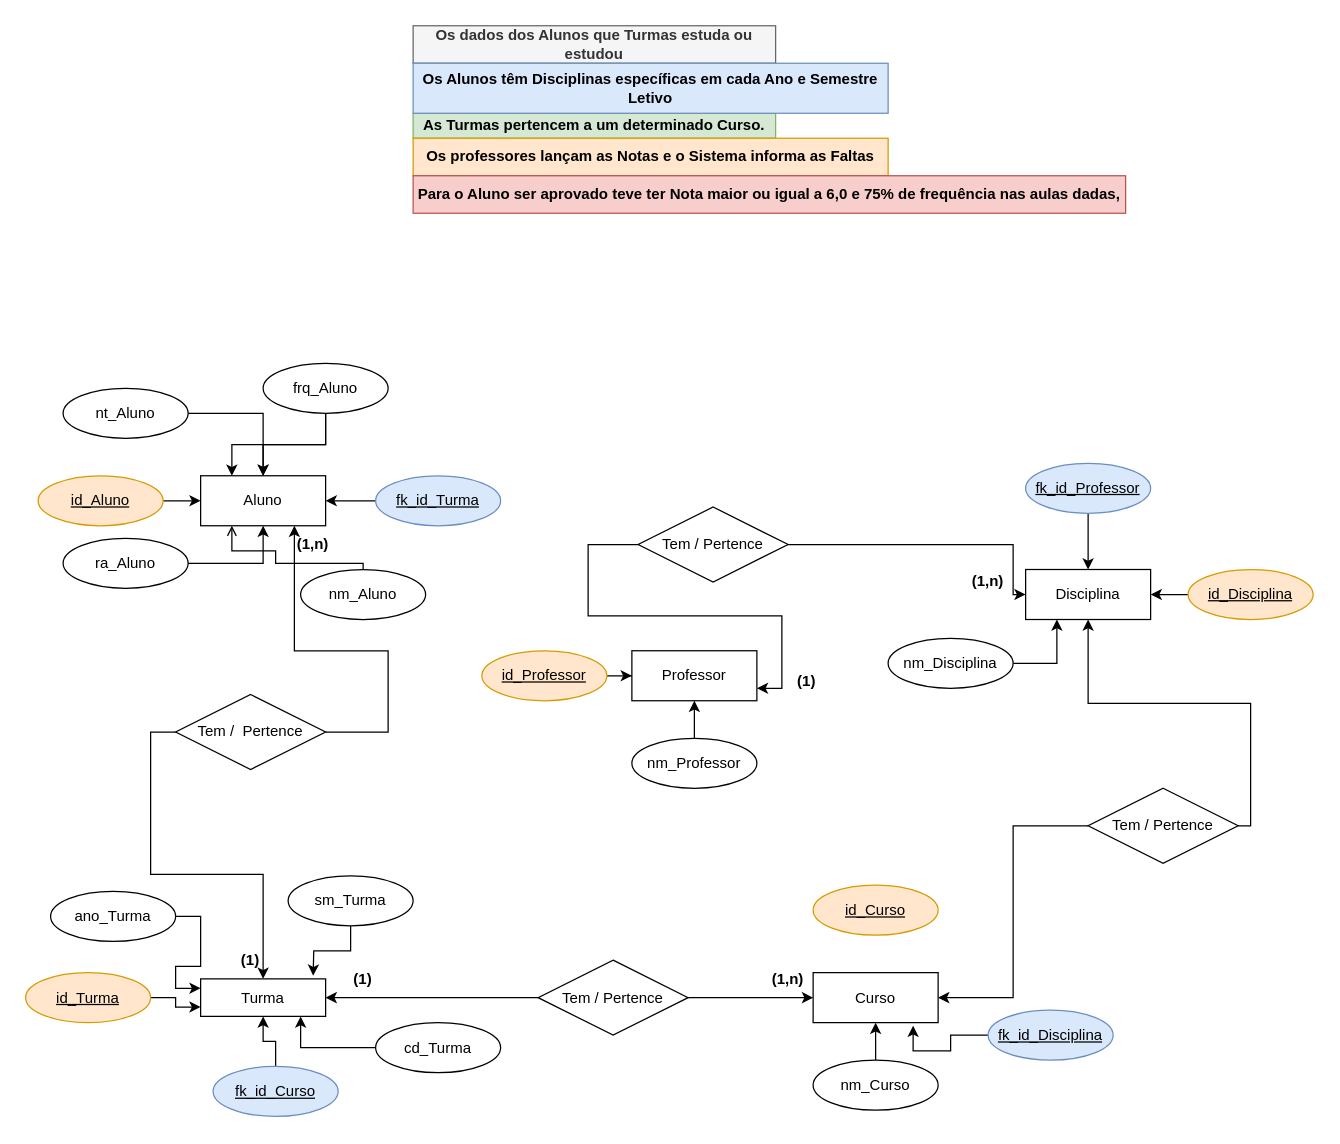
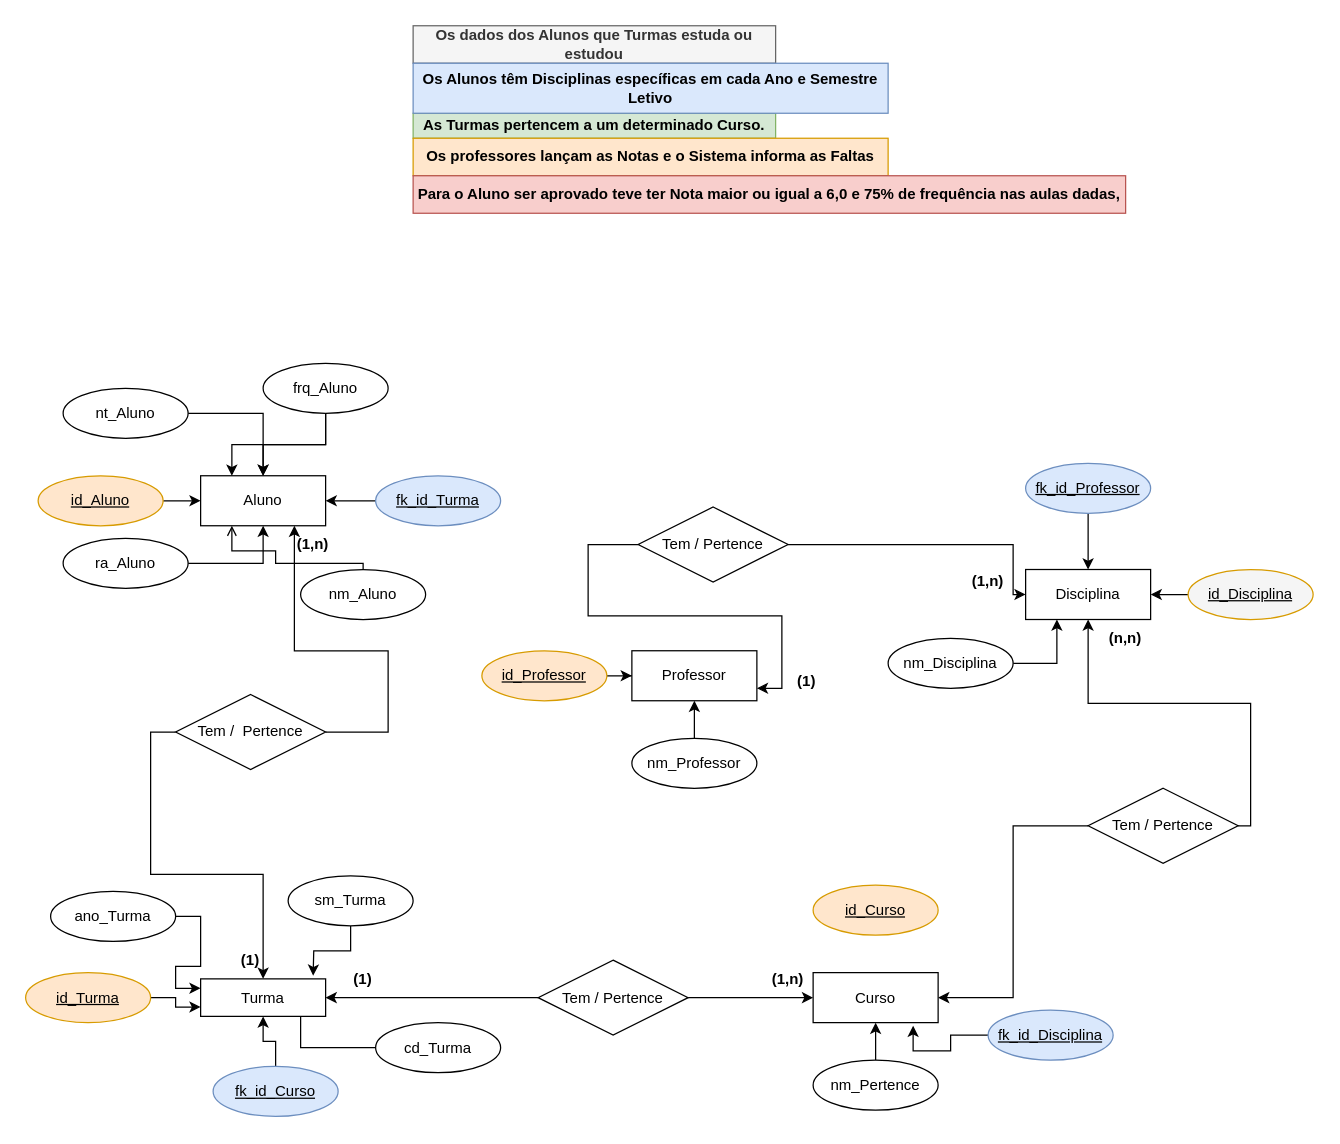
(1251, 594) -> (1251, 594)
none -> (1126, 638)
(301, 1026) -> (301, 1023)
(876, 1086) -> (876, 1086)
